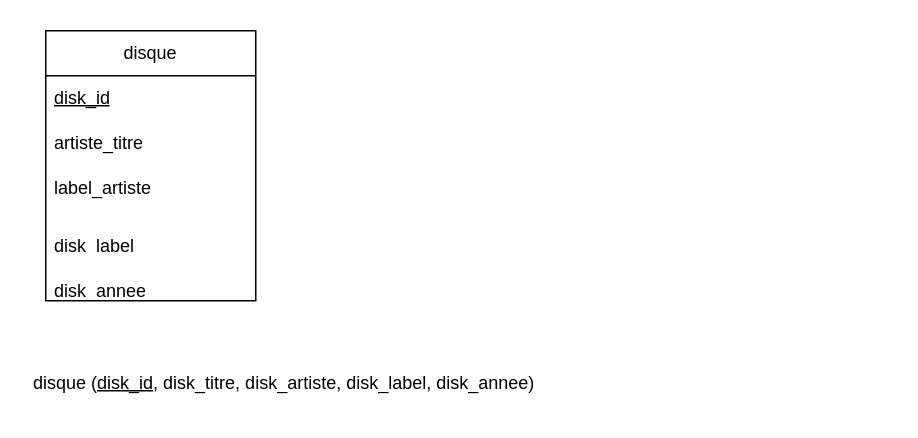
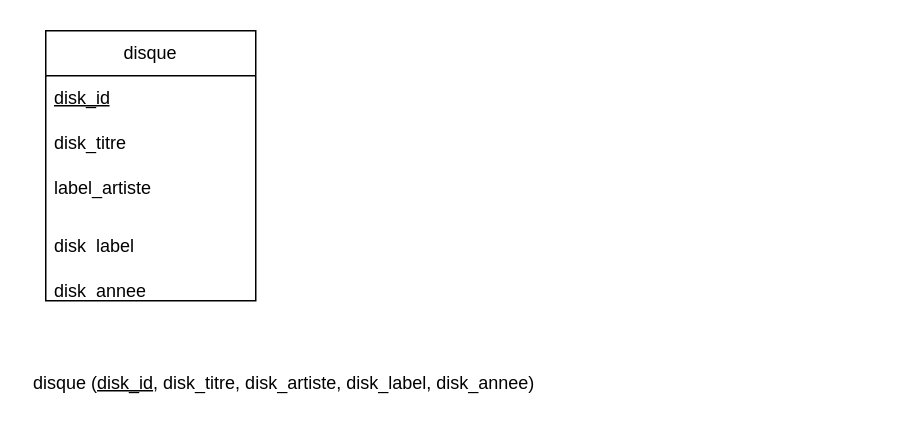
(116, 143) -> (100, 143)
